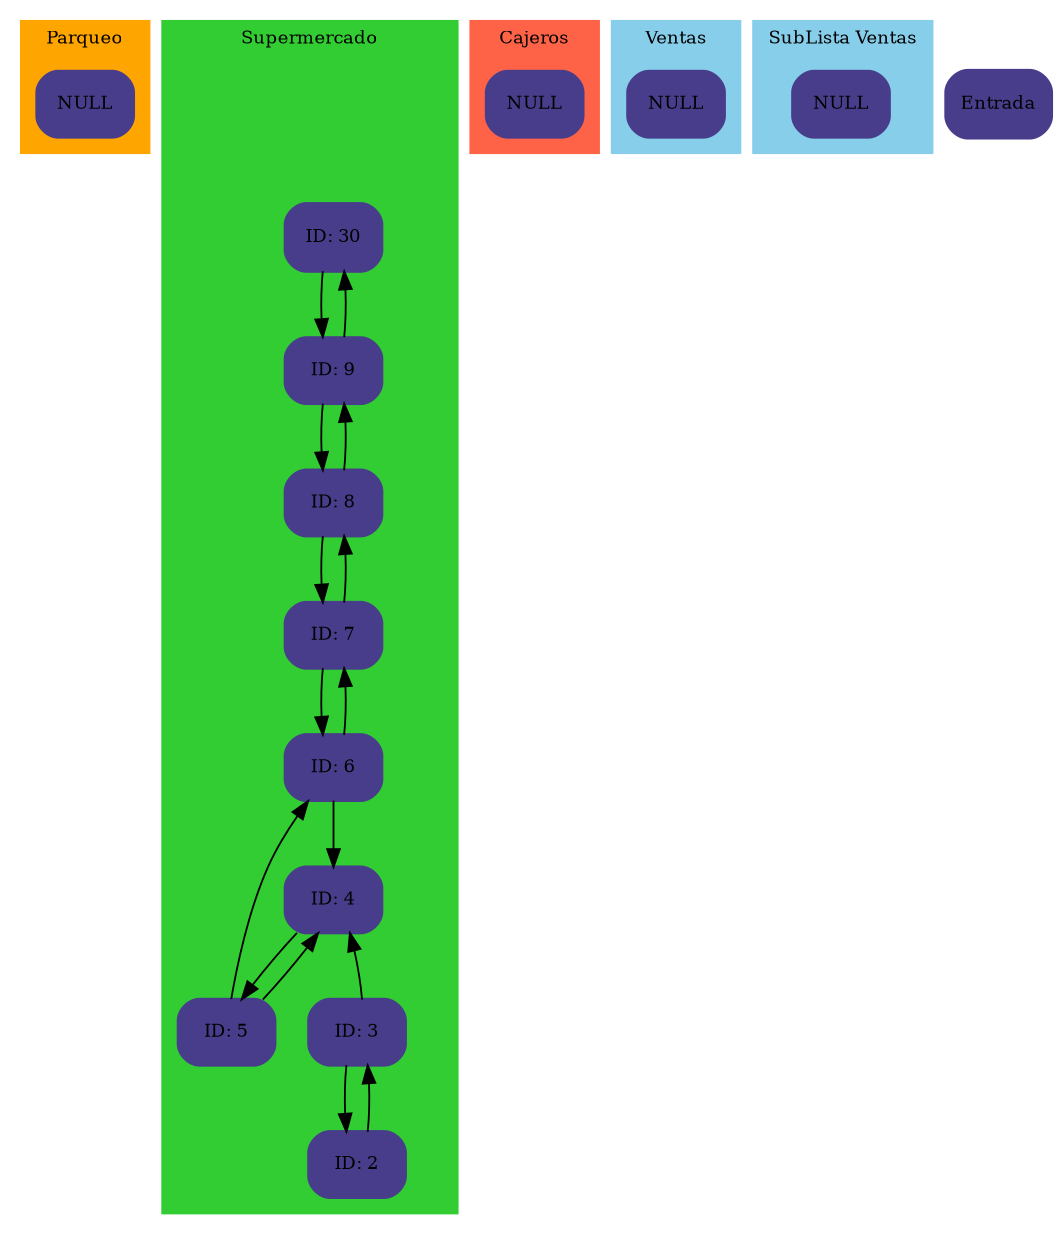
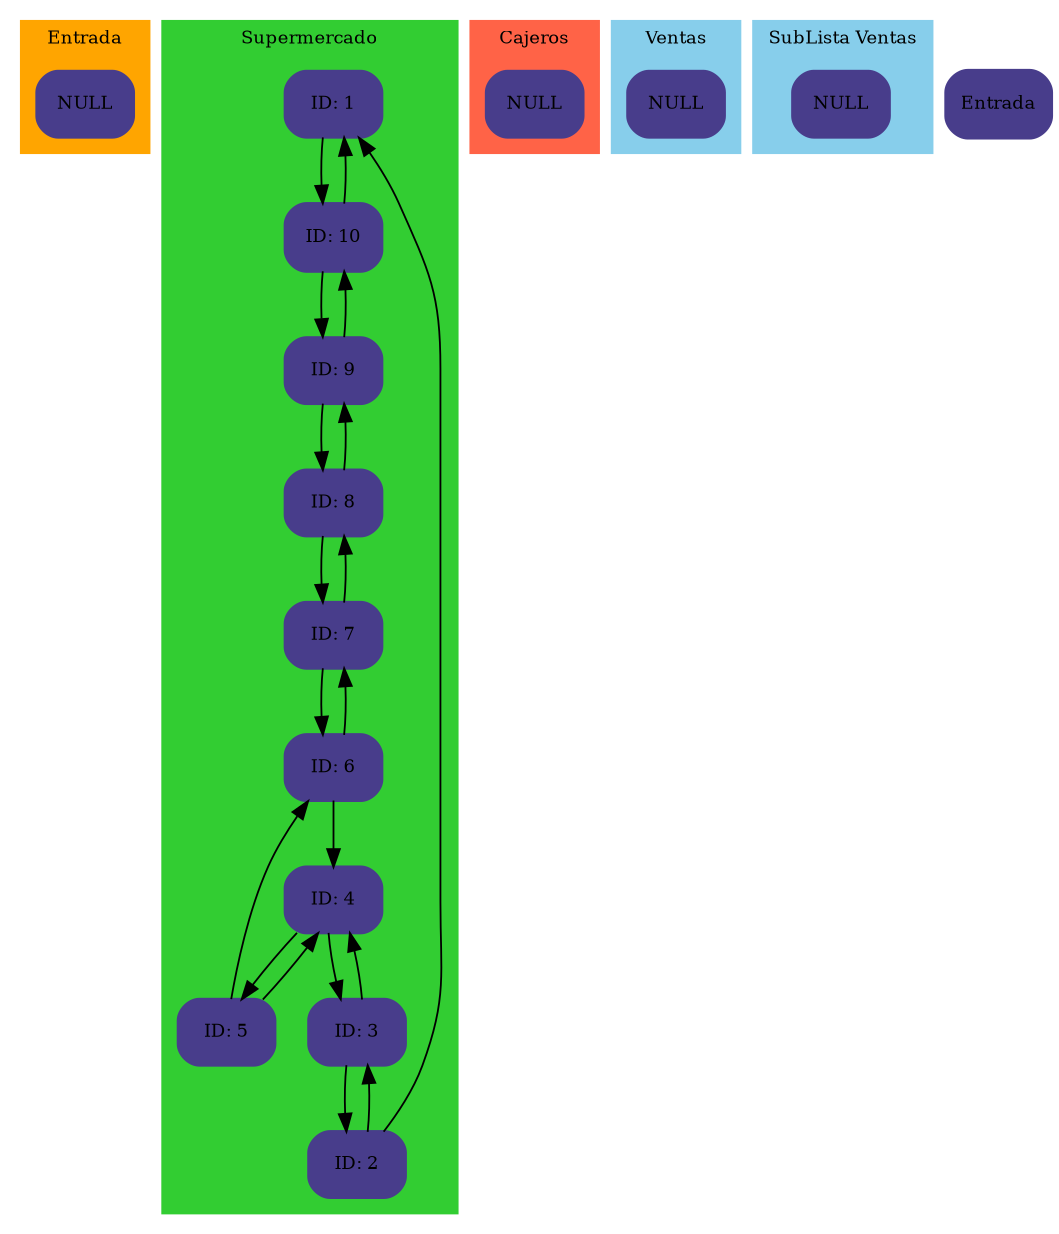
(85, 39) -> (85, 39)
none -> (334, 104)
(334, 237) -> (334, 237)
none -> (332, 958)
